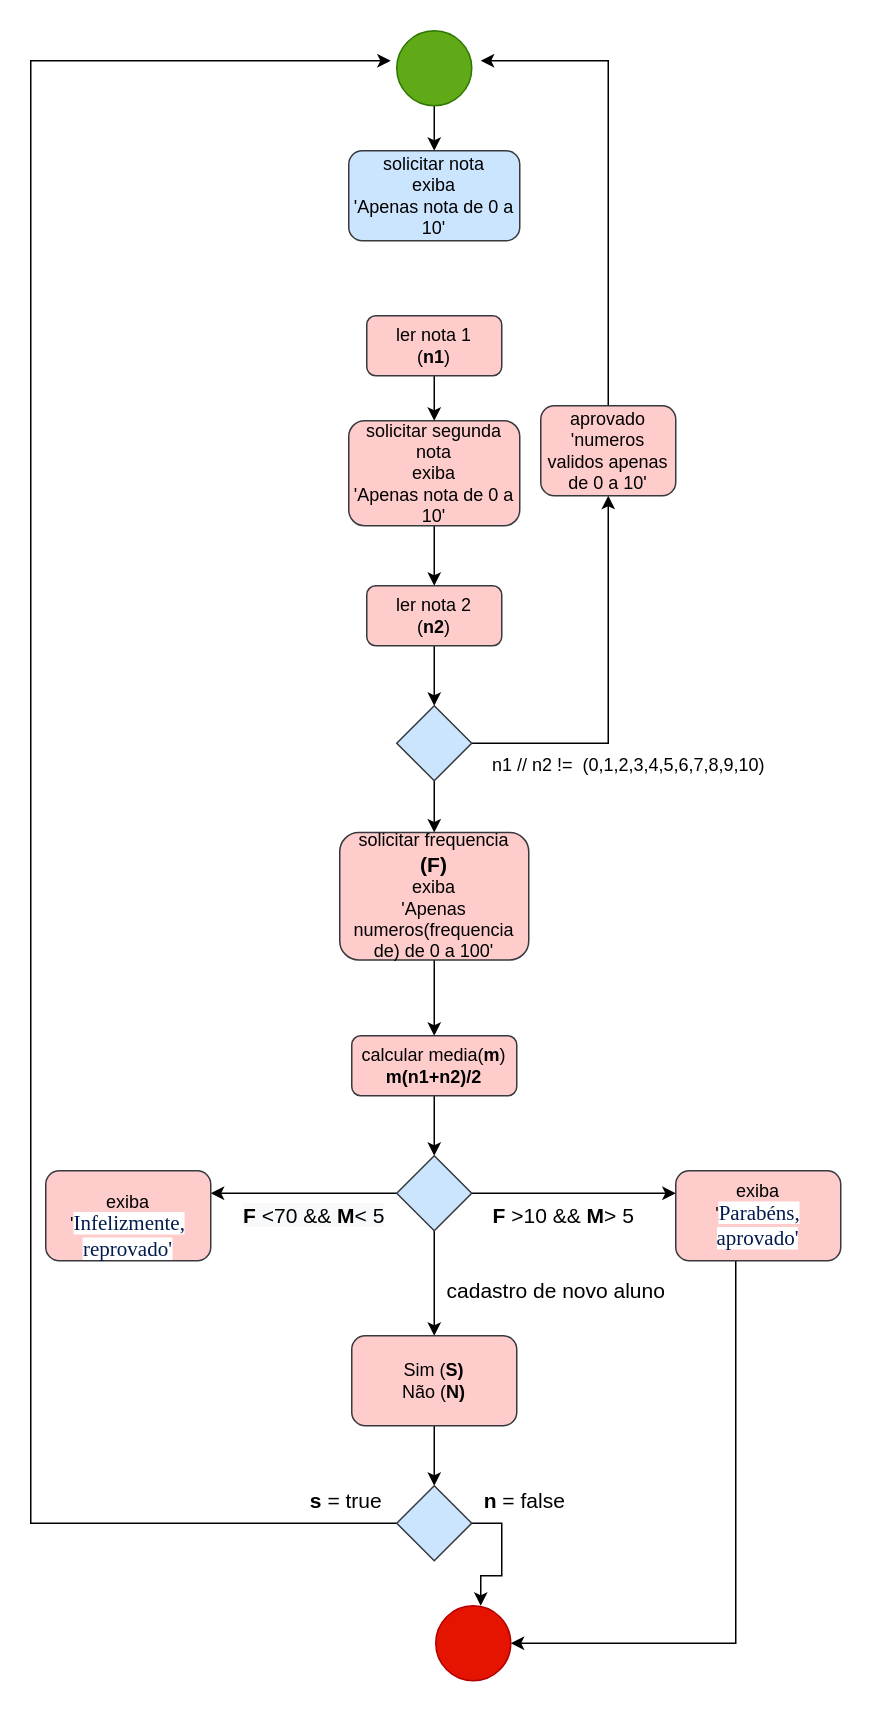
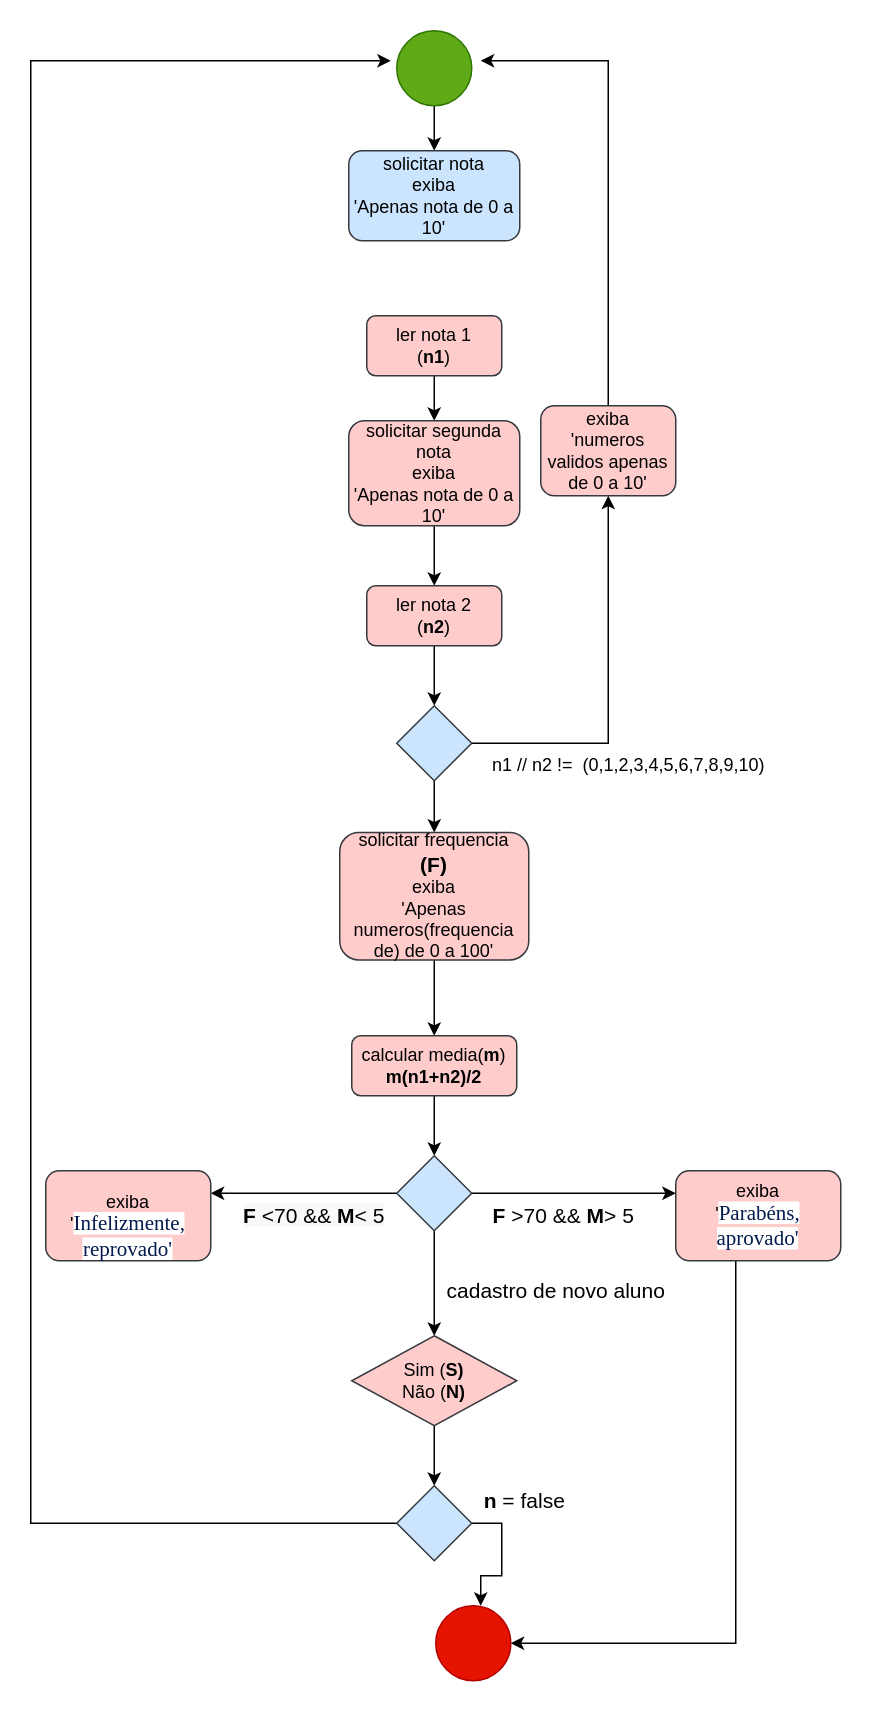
(608, 451) -> (608, 451)
(564, 1216) -> (564, 1216)
(434, 1381) -> (434, 1381)
(346, 1501) -> none
